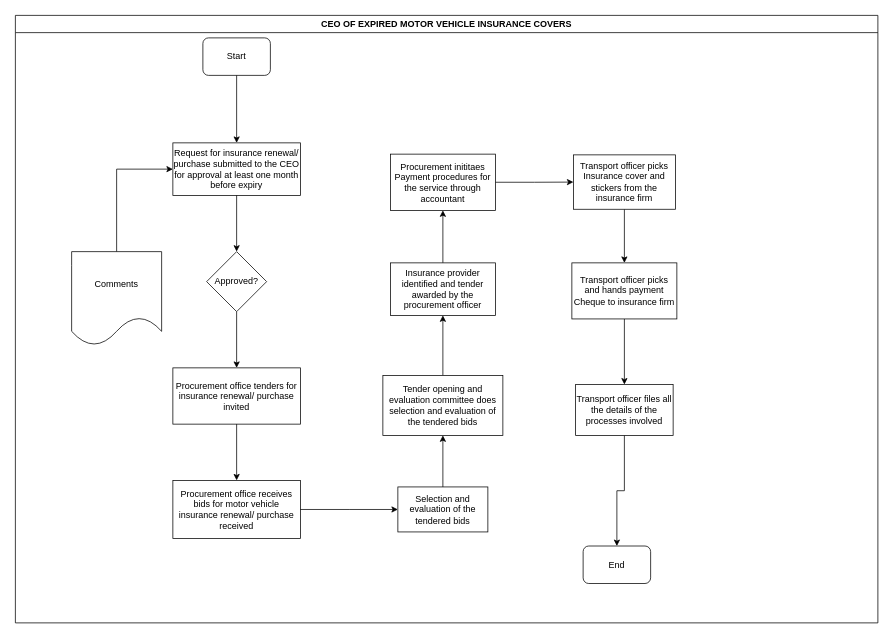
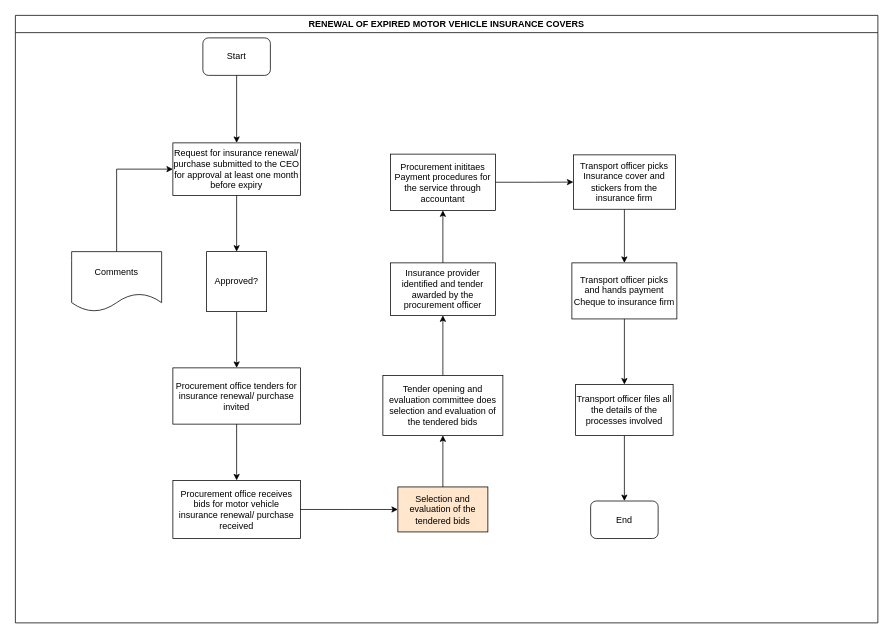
(446, 24) -> (446, 24)
(237, 282) -> (237, 282)
(117, 299) -> (117, 282)
(443, 509) -> (443, 509)
(617, 565) -> (624, 520)
